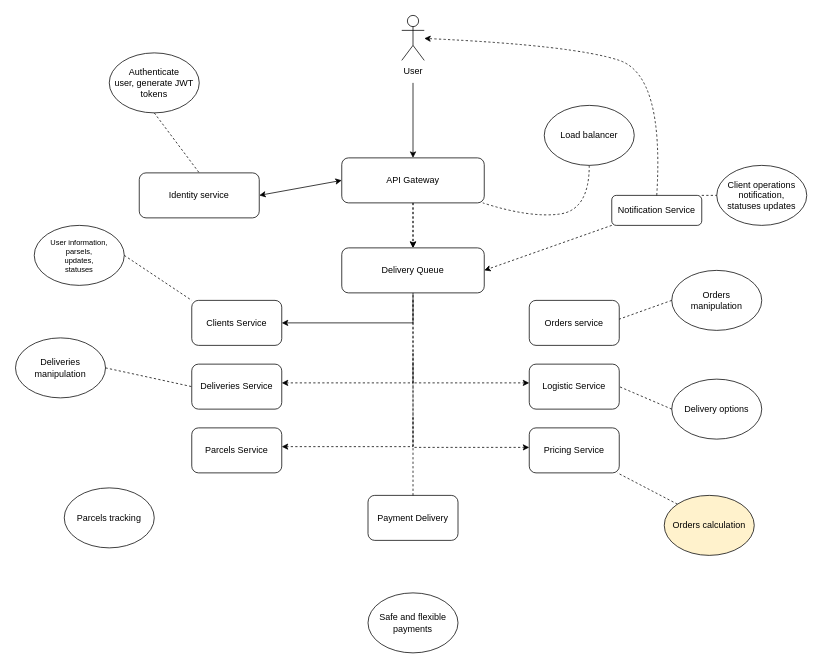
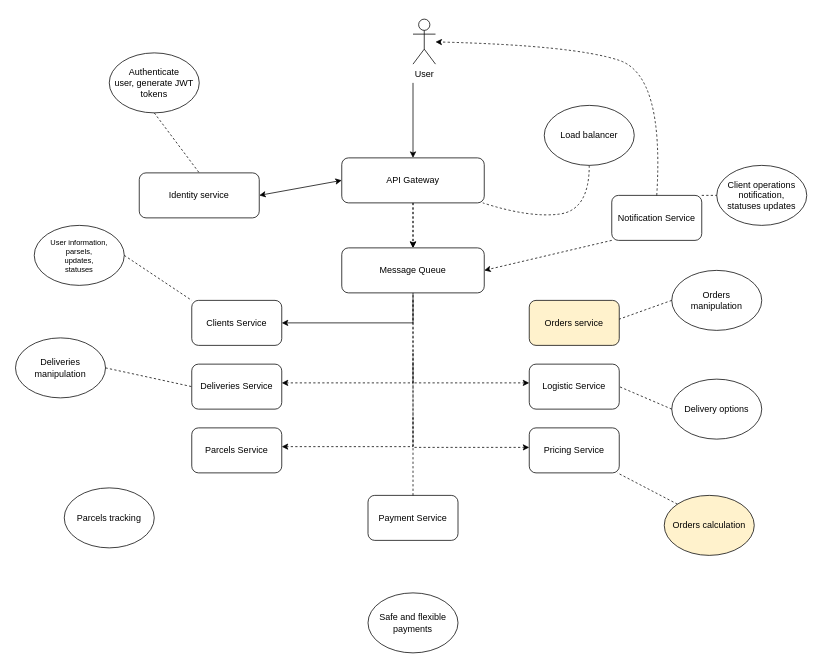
(413, 38) -> (424, 42)
(657, 210) -> (657, 218)
(413, 270) -> (413, 270)
(574, 323) -> (574, 323)
(413, 518) -> (413, 518)
